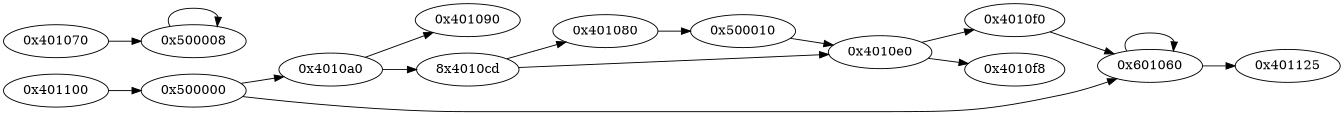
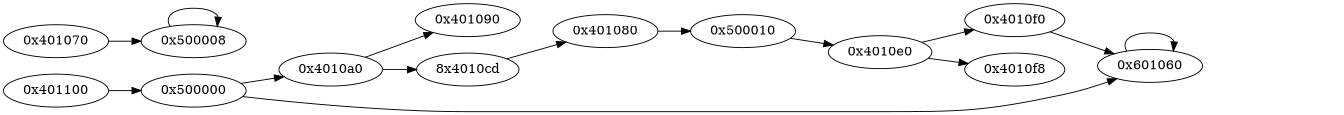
(669, 61) -> none
(1288, 66) -> none
